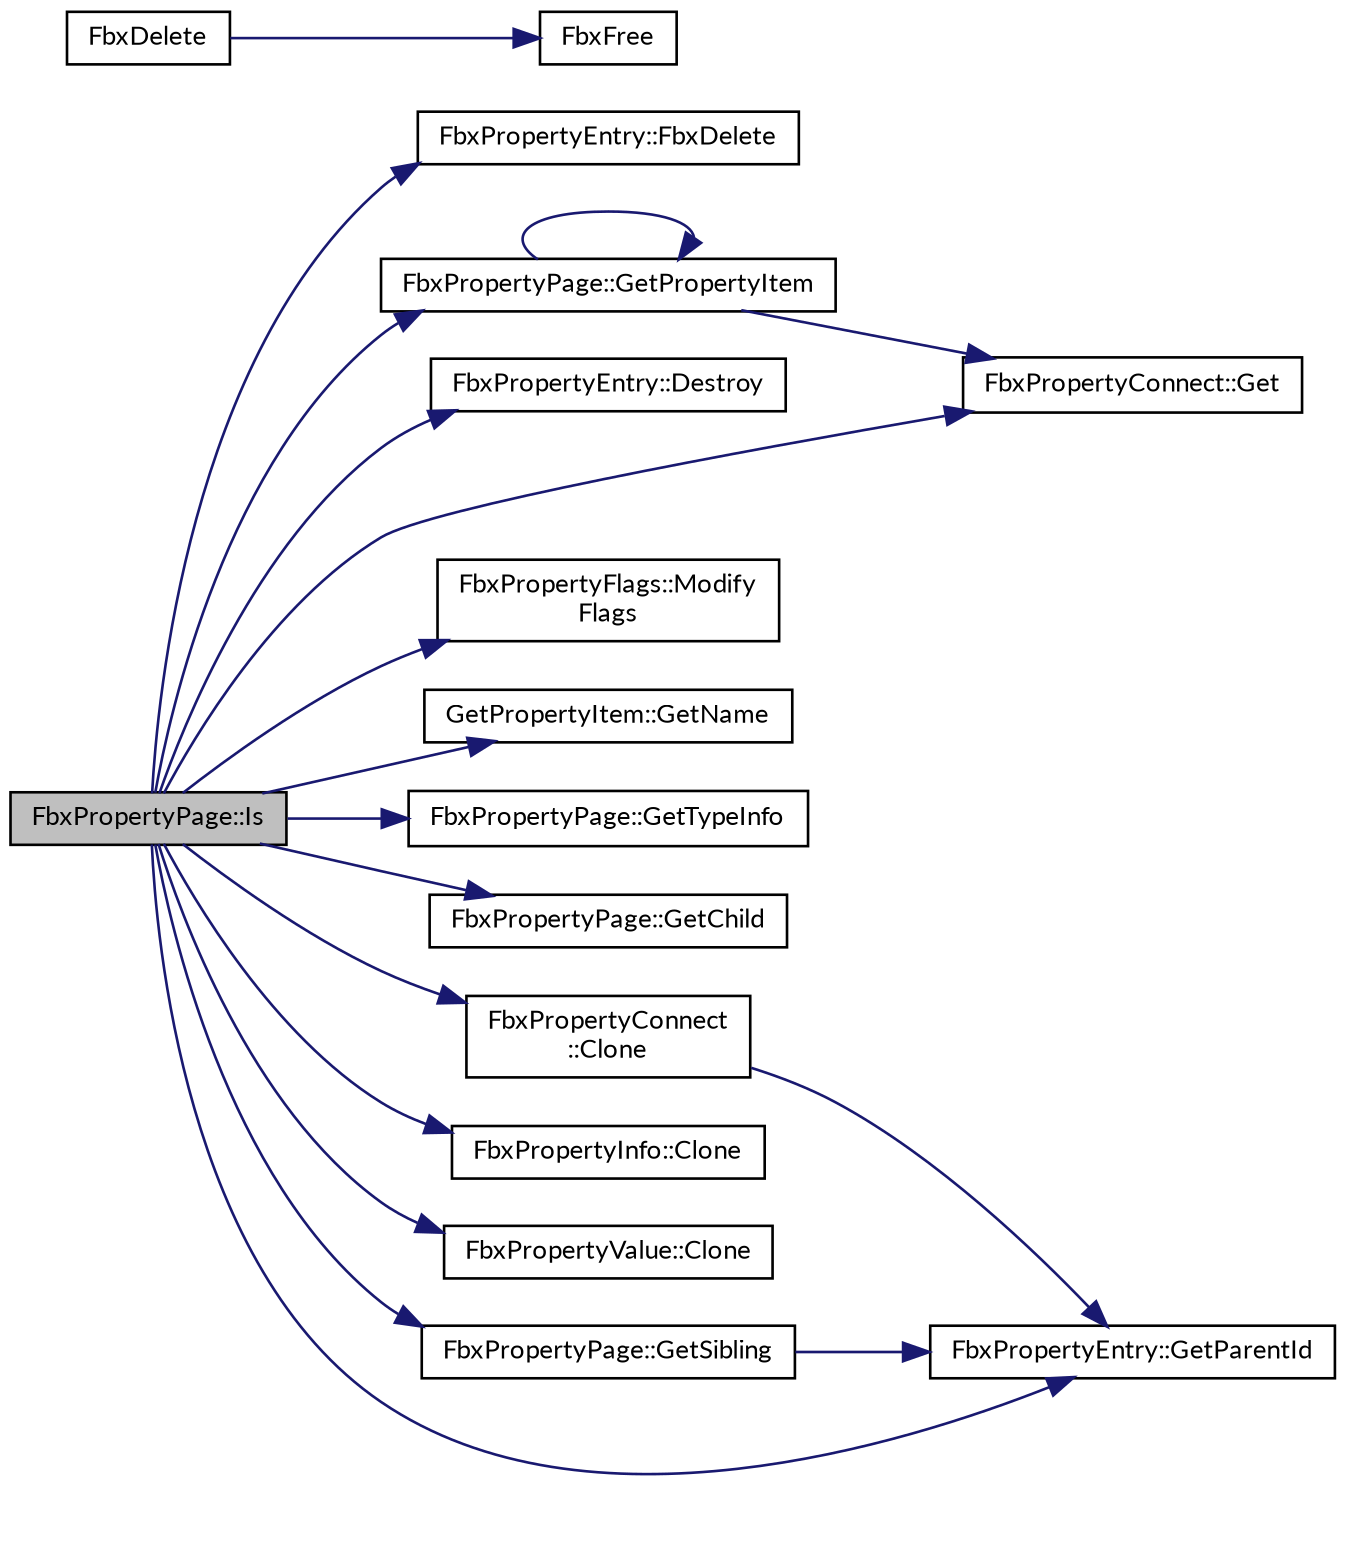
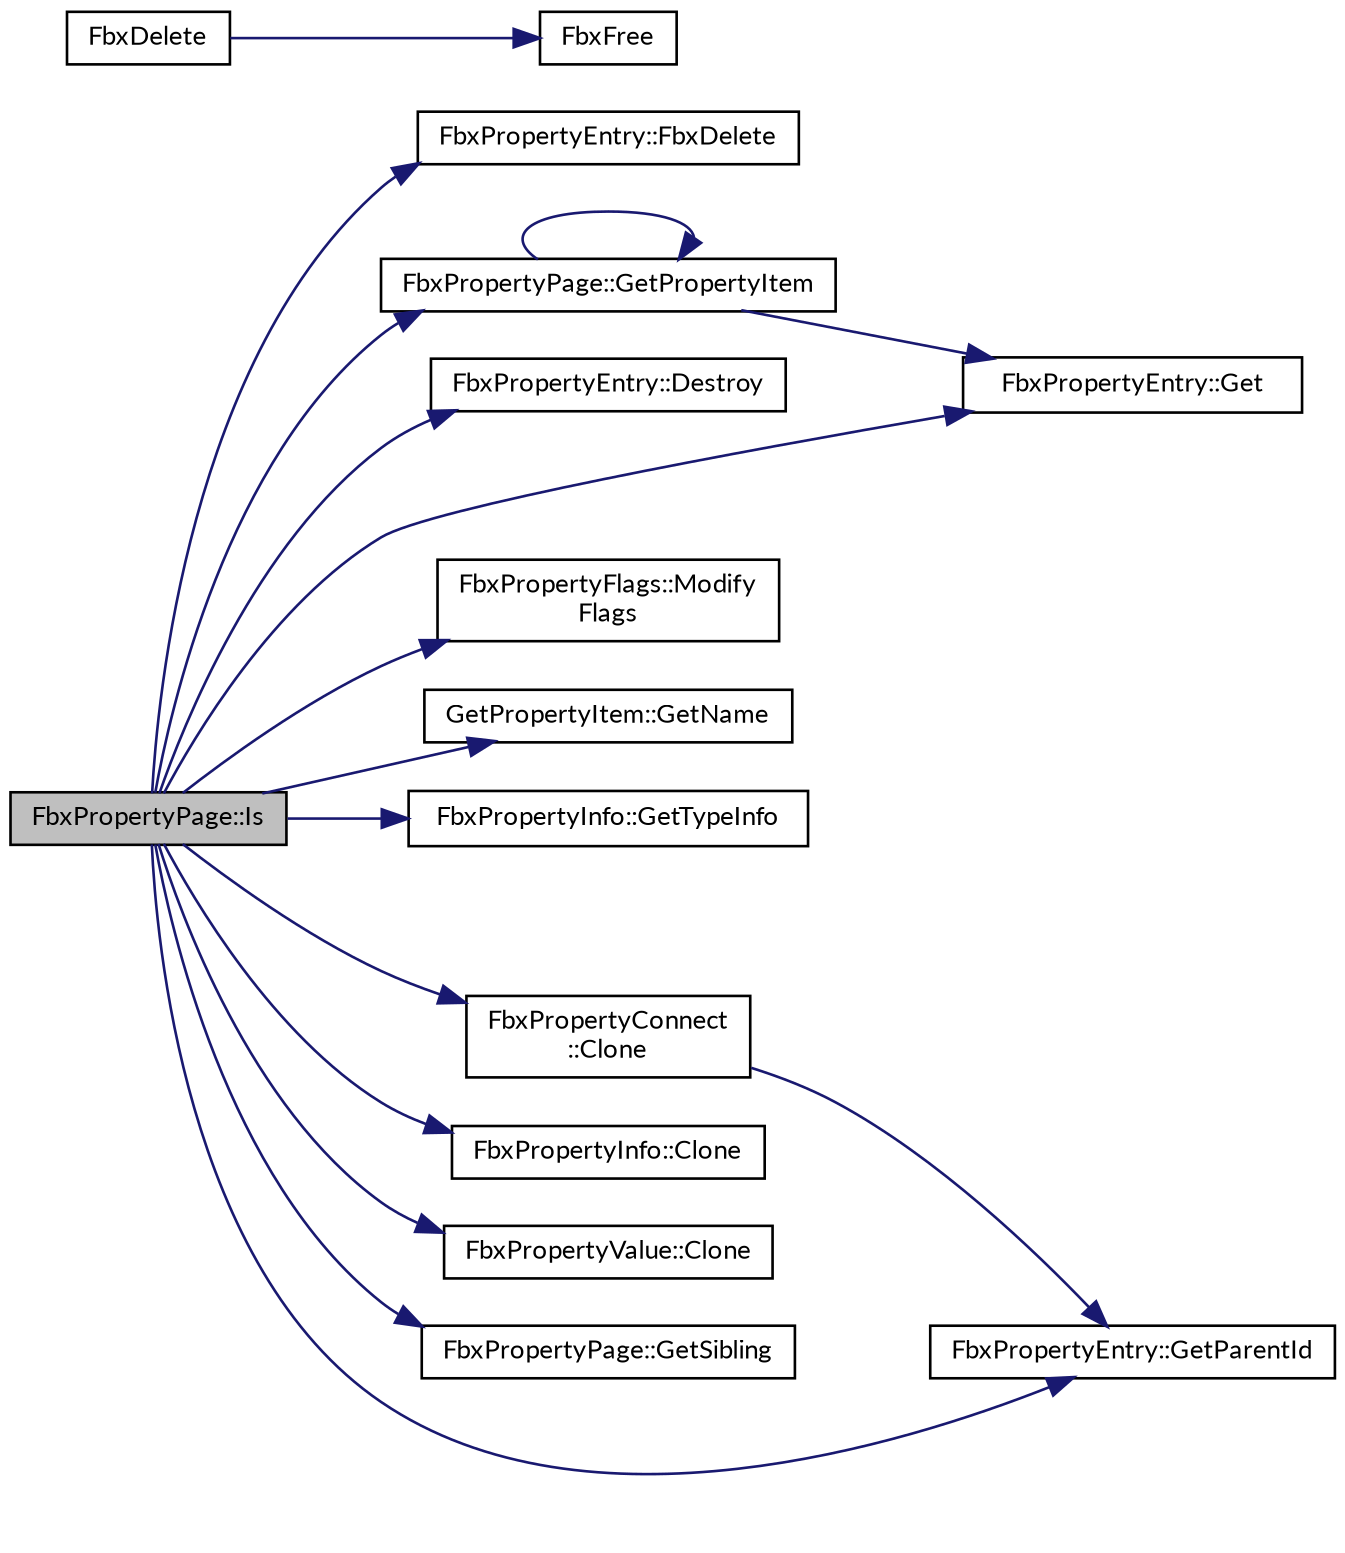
(1133, 385) -> (1133, 385)
(608, 819) -> (608, 819)
(608, 921) -> none
(849, 1352) -> none
